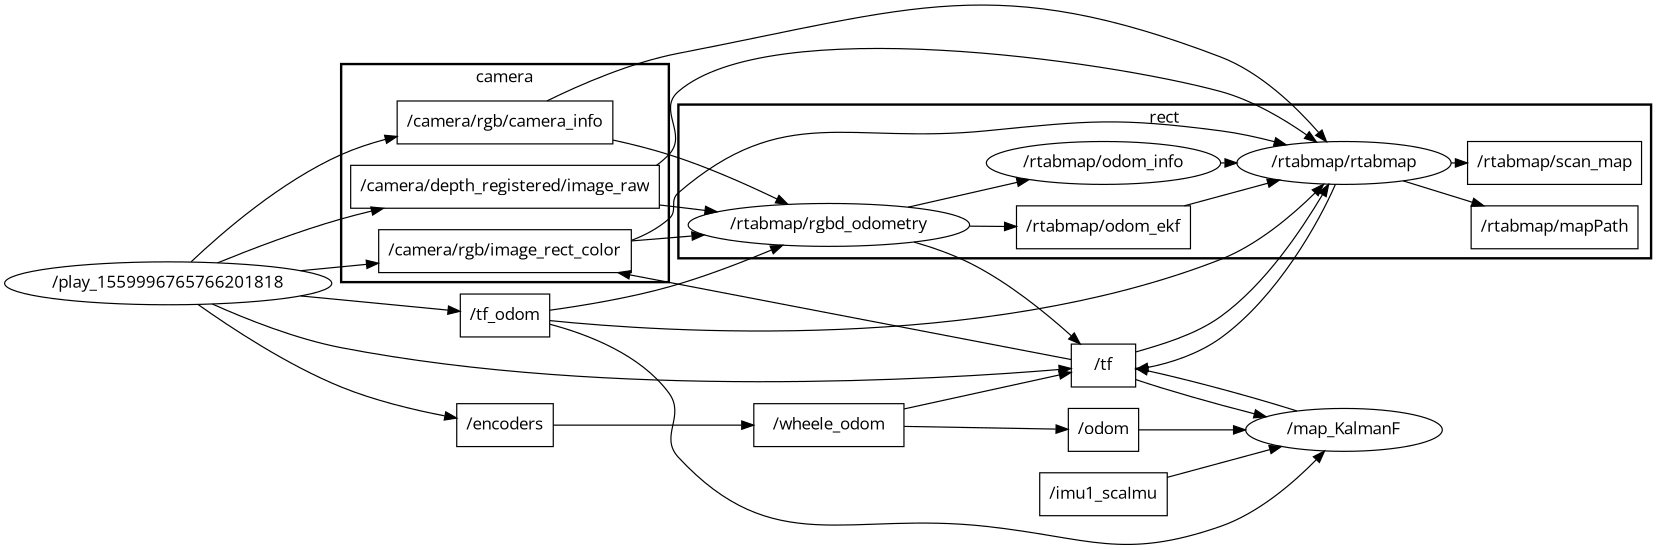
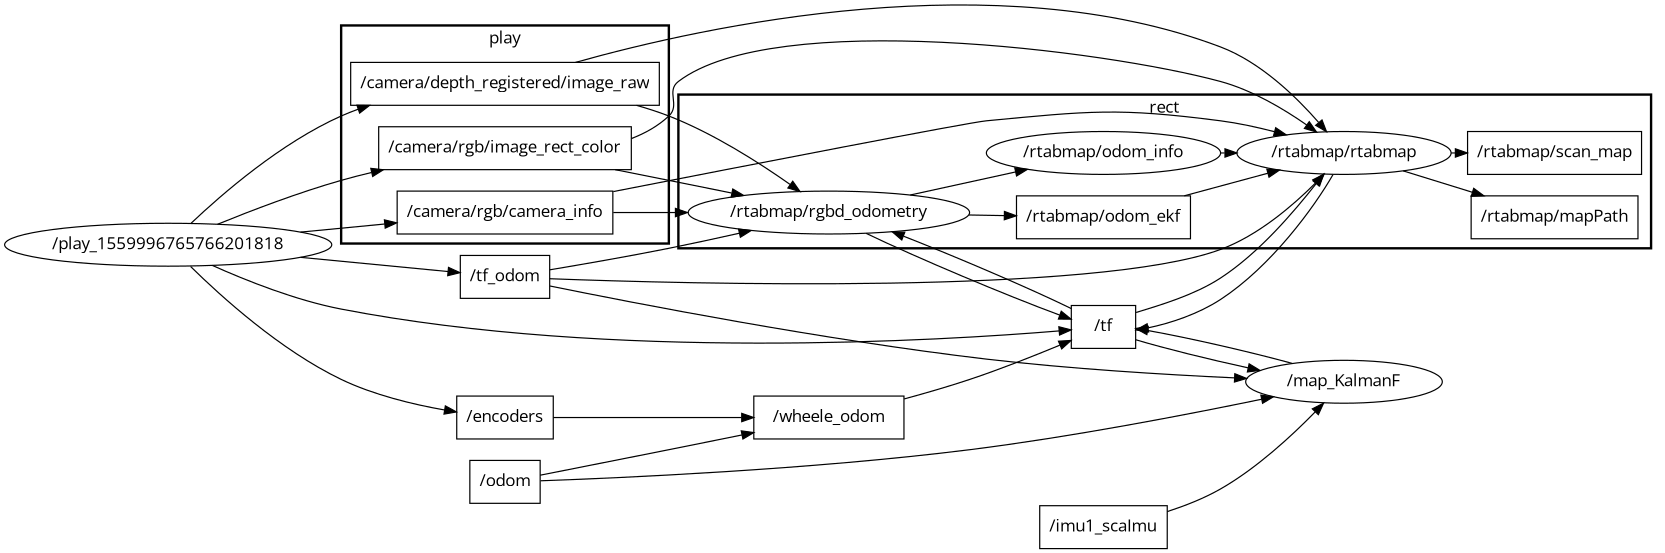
(505, 78) -> (505, 39)
(851, 317) -> (988, 271)
(980, 428) -> (641, 455)
